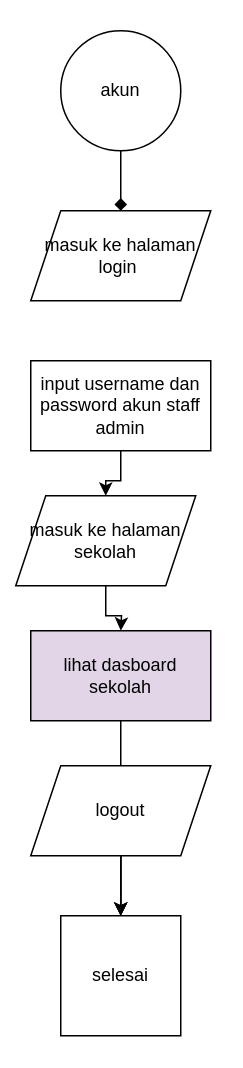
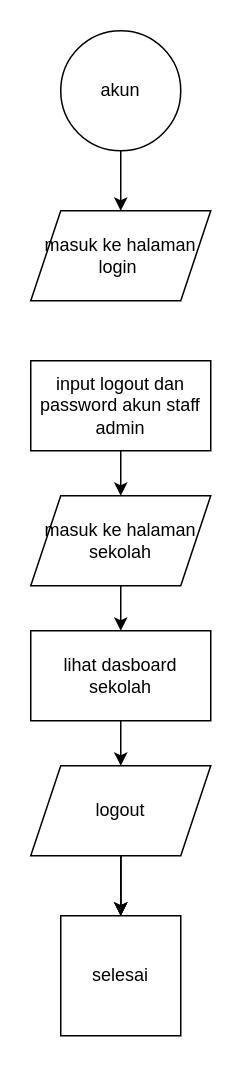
(121, 198) -> (121, 199)
(121, 406) -> (121, 406)
(106, 541) -> (121, 541)
(121, 676) -> (121, 676)
(121, 758) -> (121, 754)
